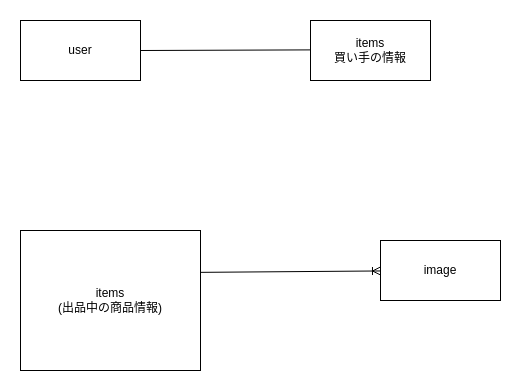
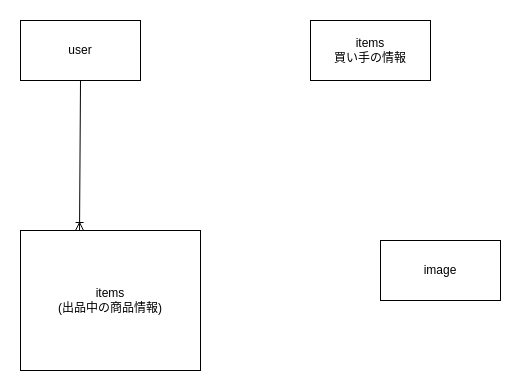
(225, 50) -> none
none -> (80, 156)
(289, 272) -> none
